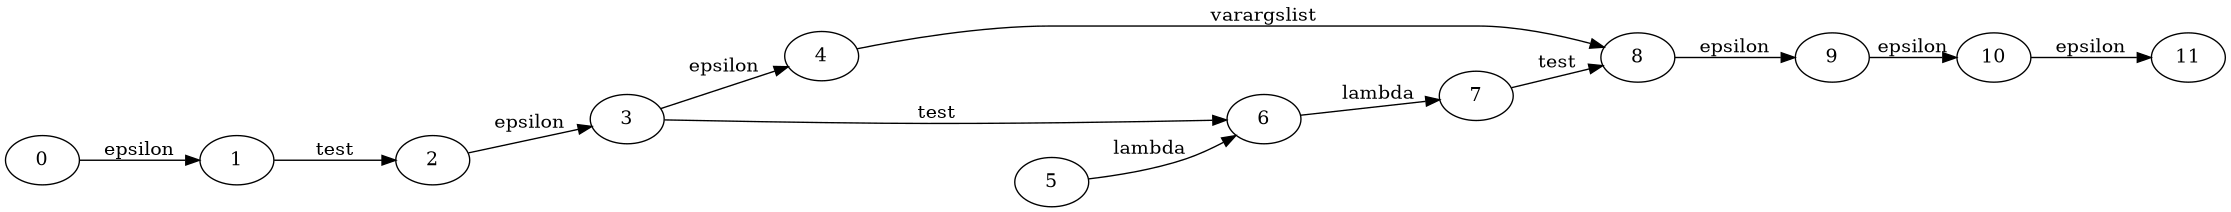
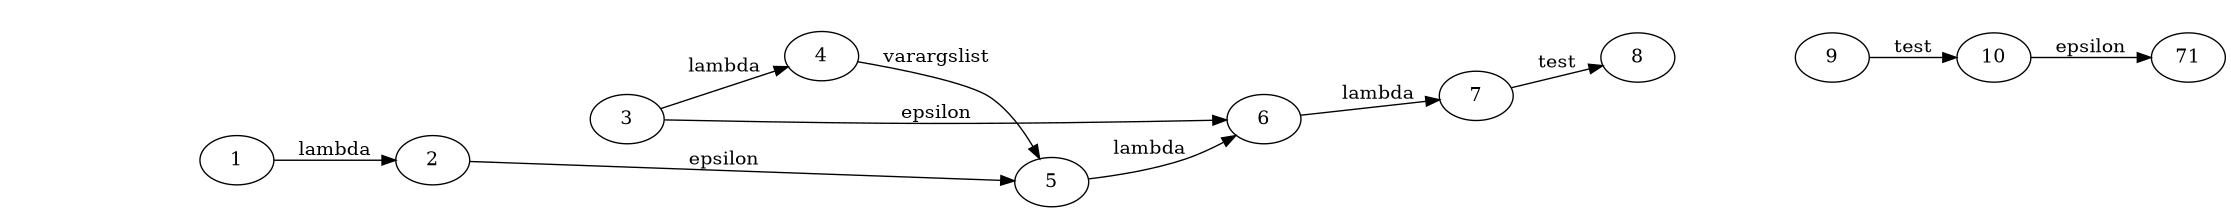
(1224, 26) -> (957, 84)
(1913, 47) -> (1913, 47)
(1728, 58) -> none
(2188, 58) -> (2188, 58)
(724, 66) -> (724, 66)
(937, 113) -> (937, 113)
(523, 141) -> (735, 171)
(335, 150) -> (335, 150)
(42, 160) -> none
